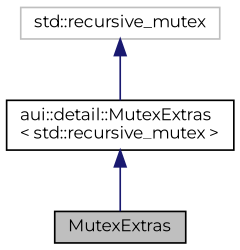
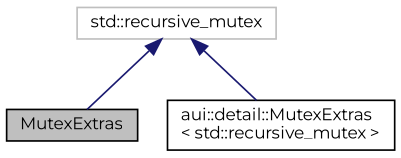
(120, 189) -> (118, 80)
